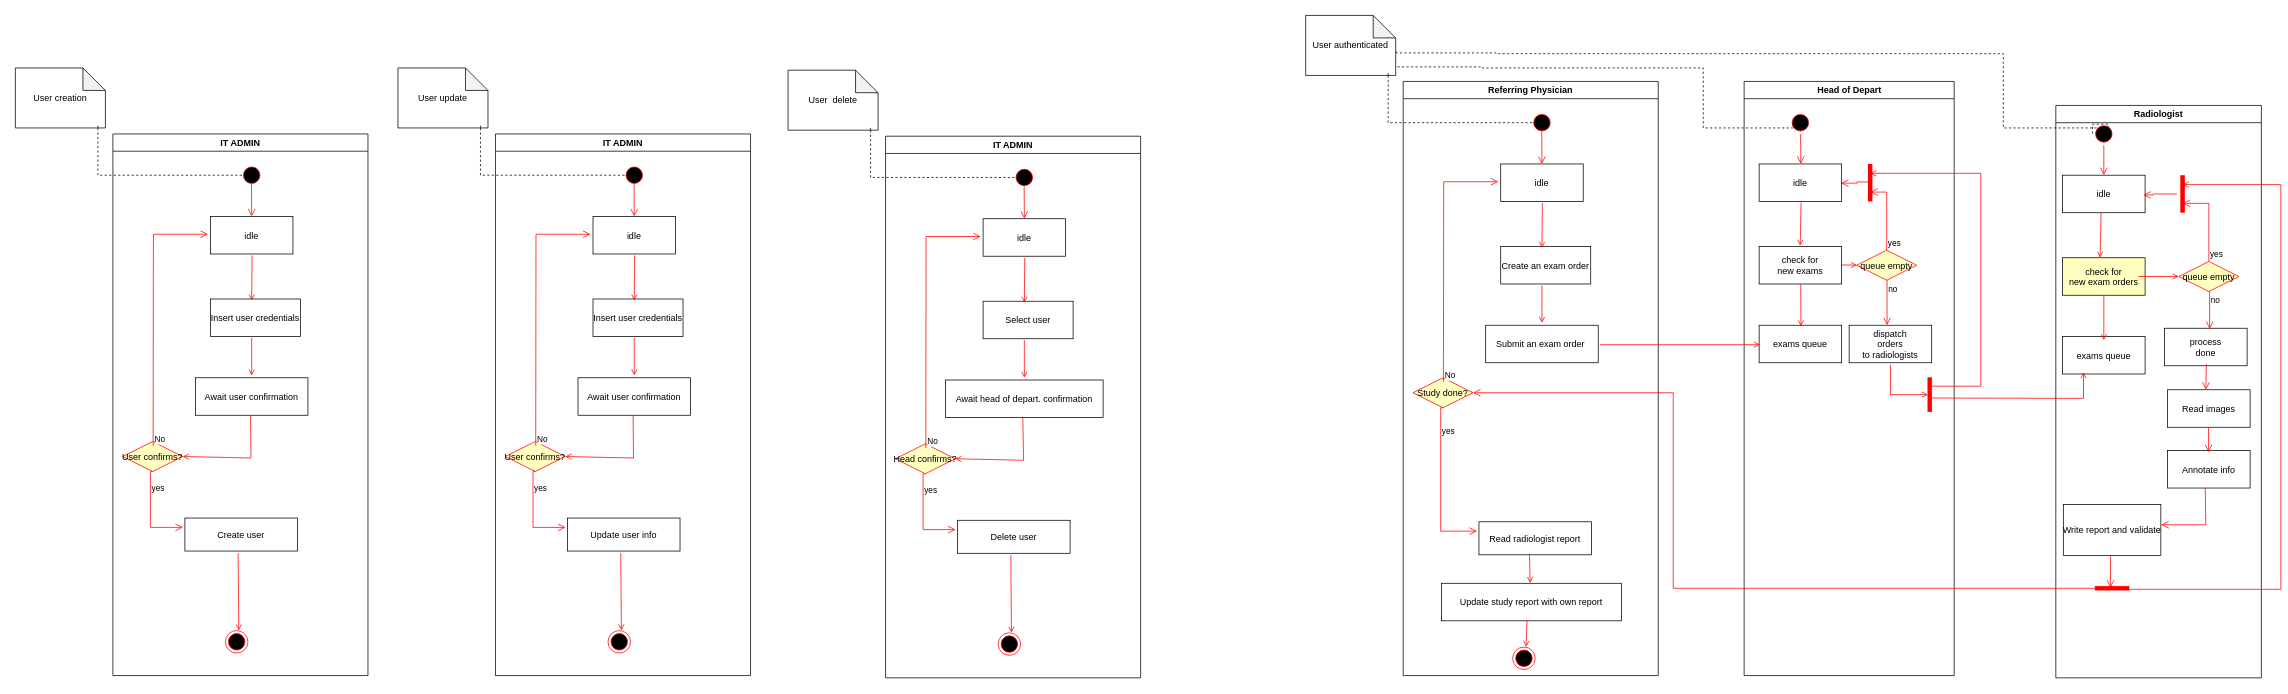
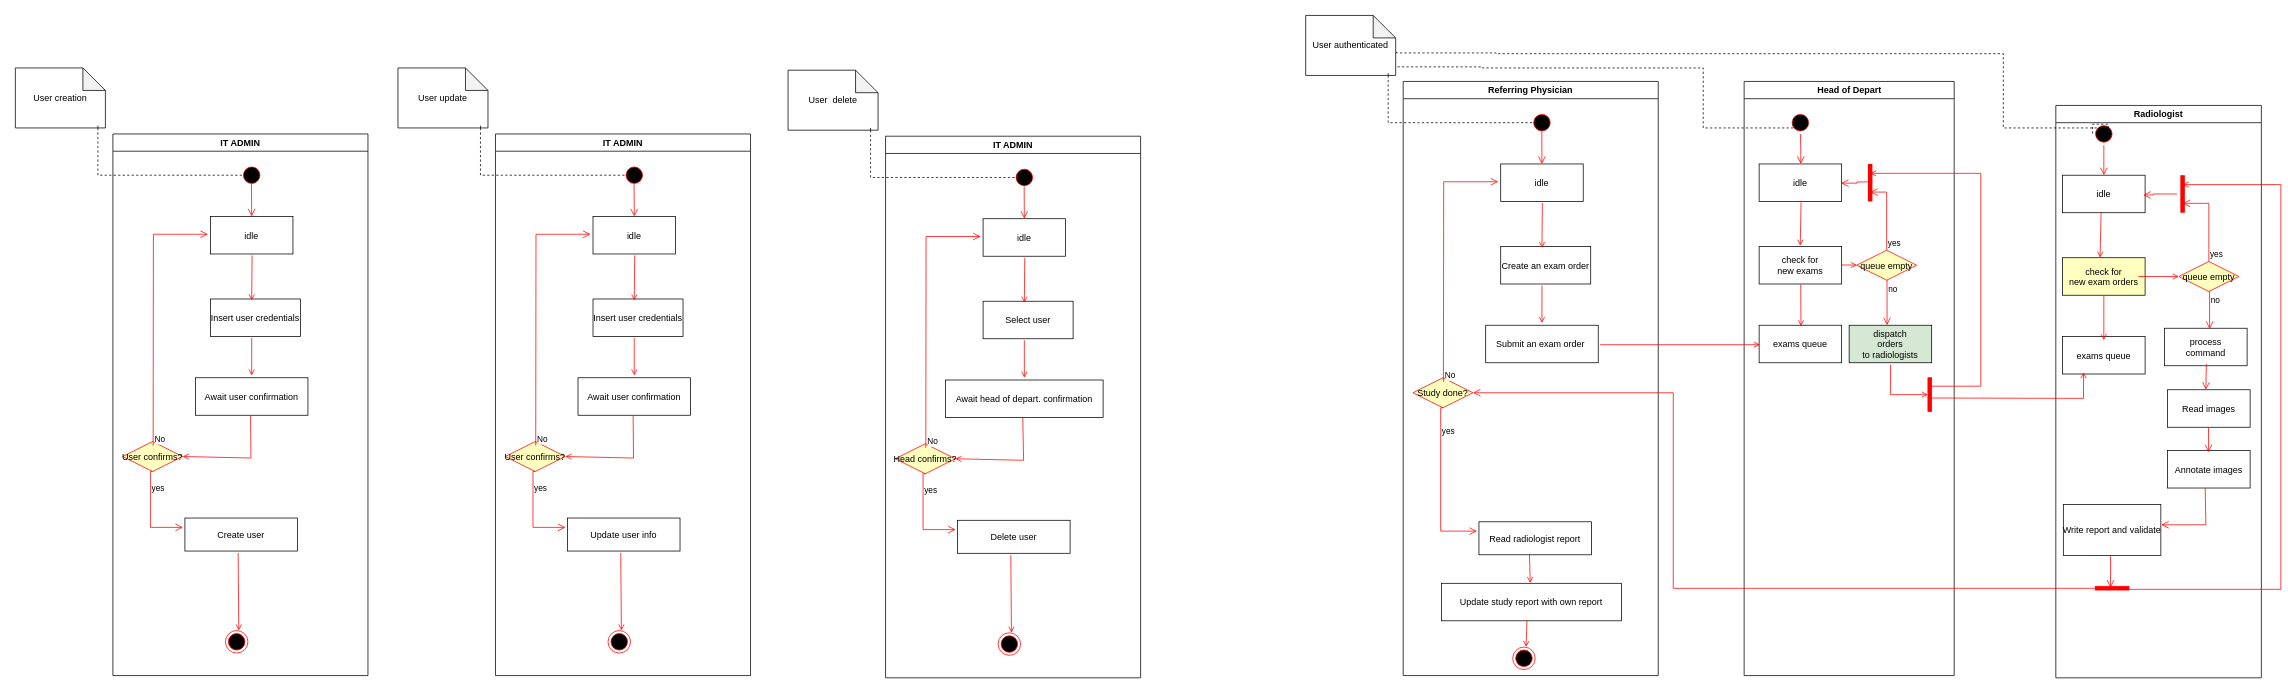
(2205, 342) -> (2205, 342)
(1890, 344) -> (1890, 344)
(2208, 470) -> (2208, 470)
